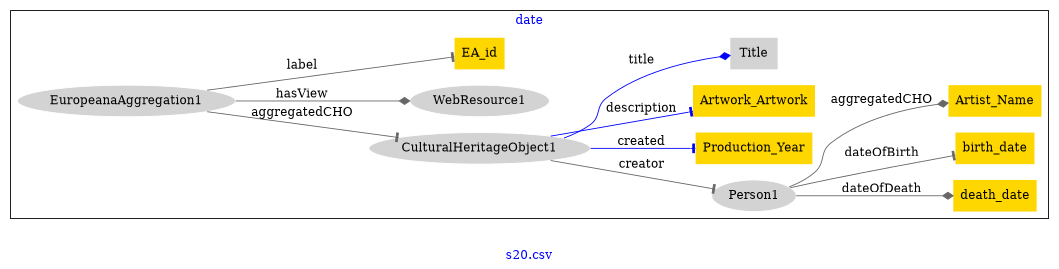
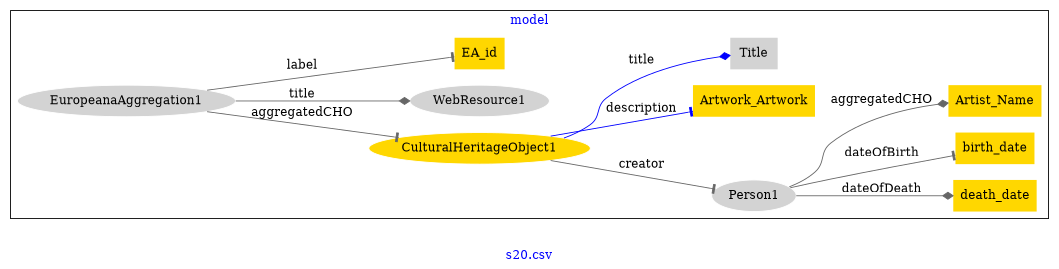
(530, 21) -> (530, 21)
(302, 94) -> (302, 94)
(480, 148) -> (480, 148)
(754, 148) -> none
